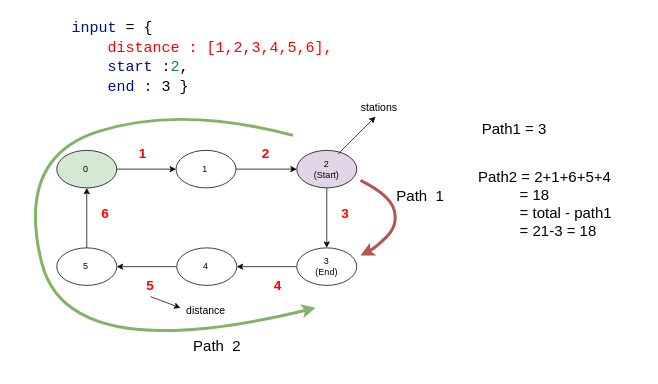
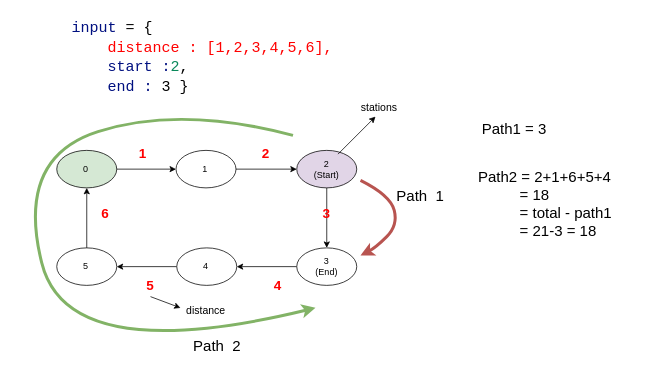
(345, 214) -> (327, 214)
